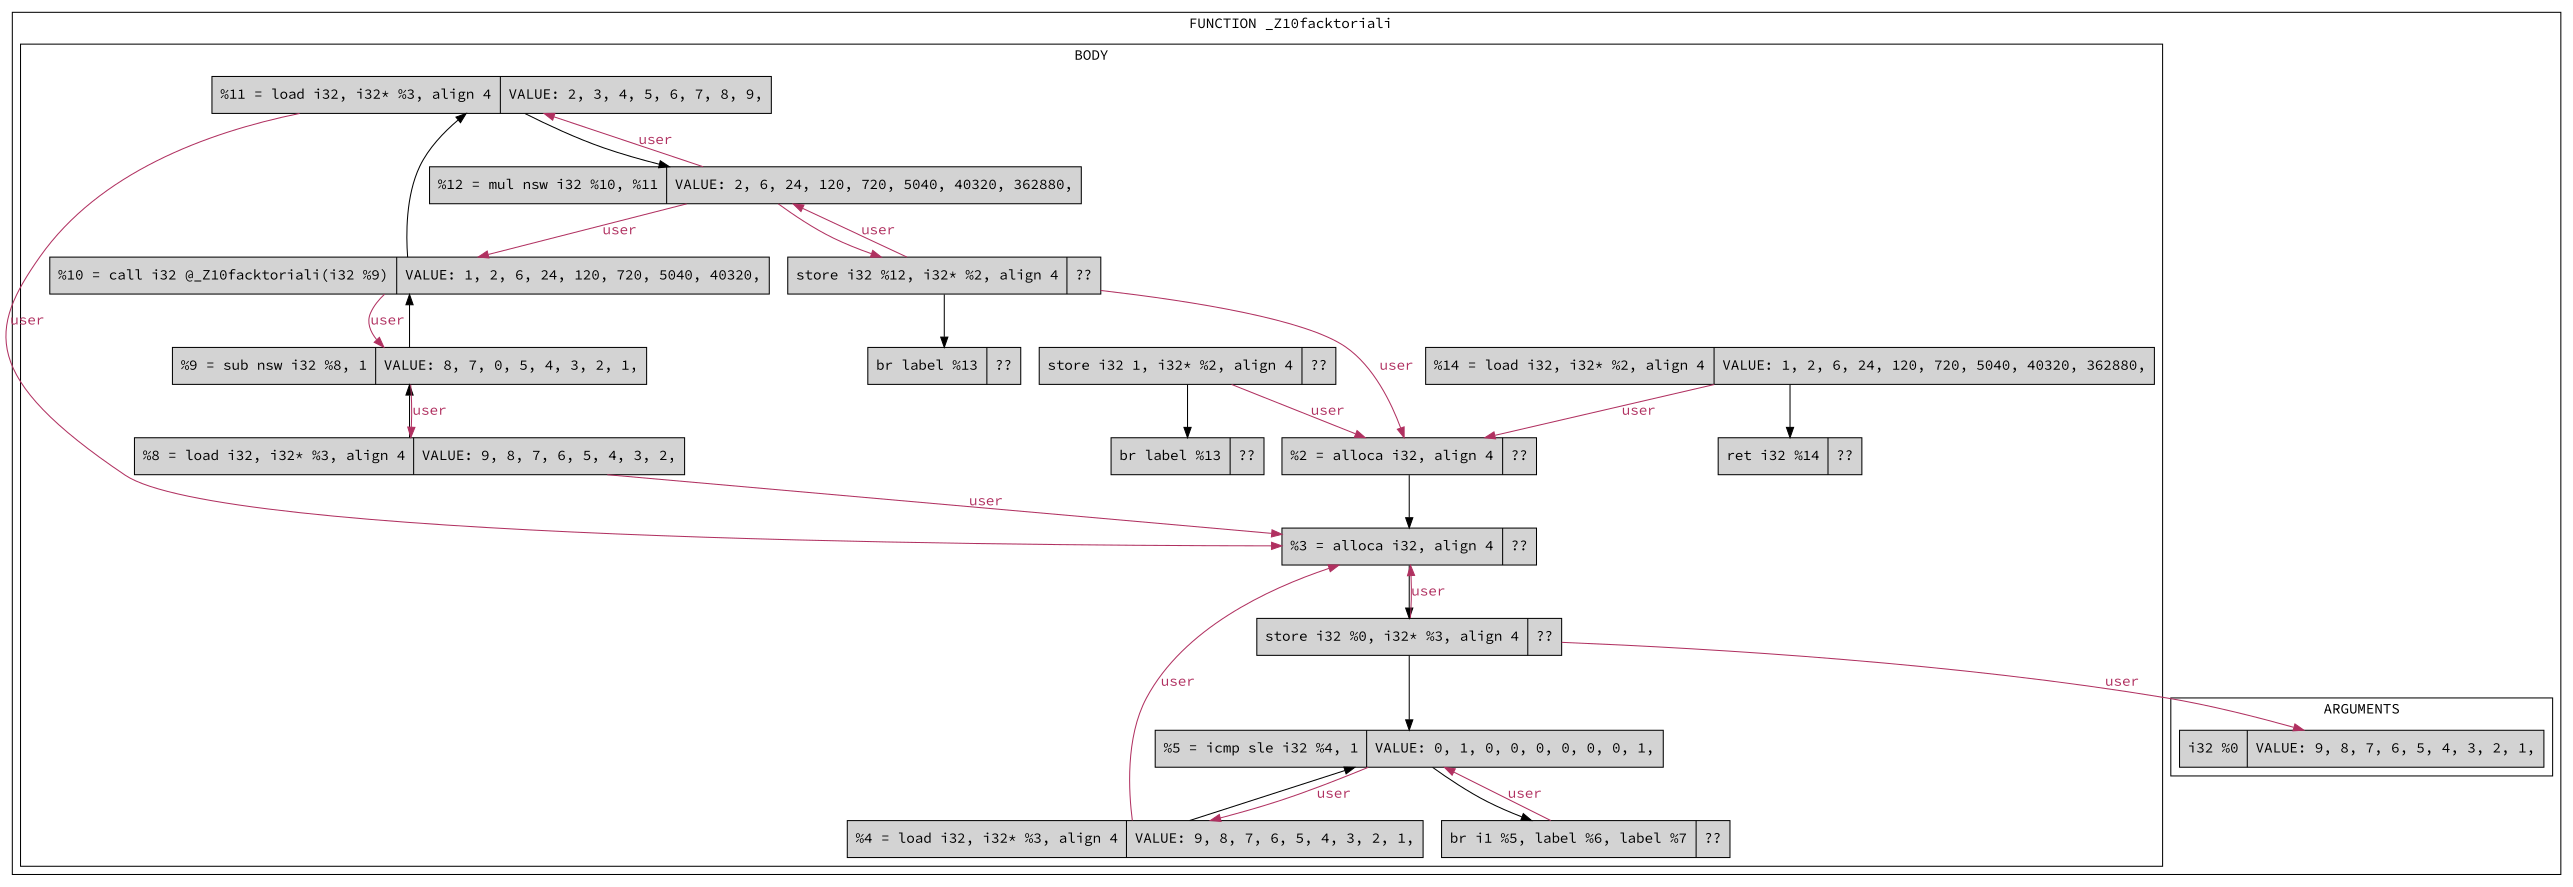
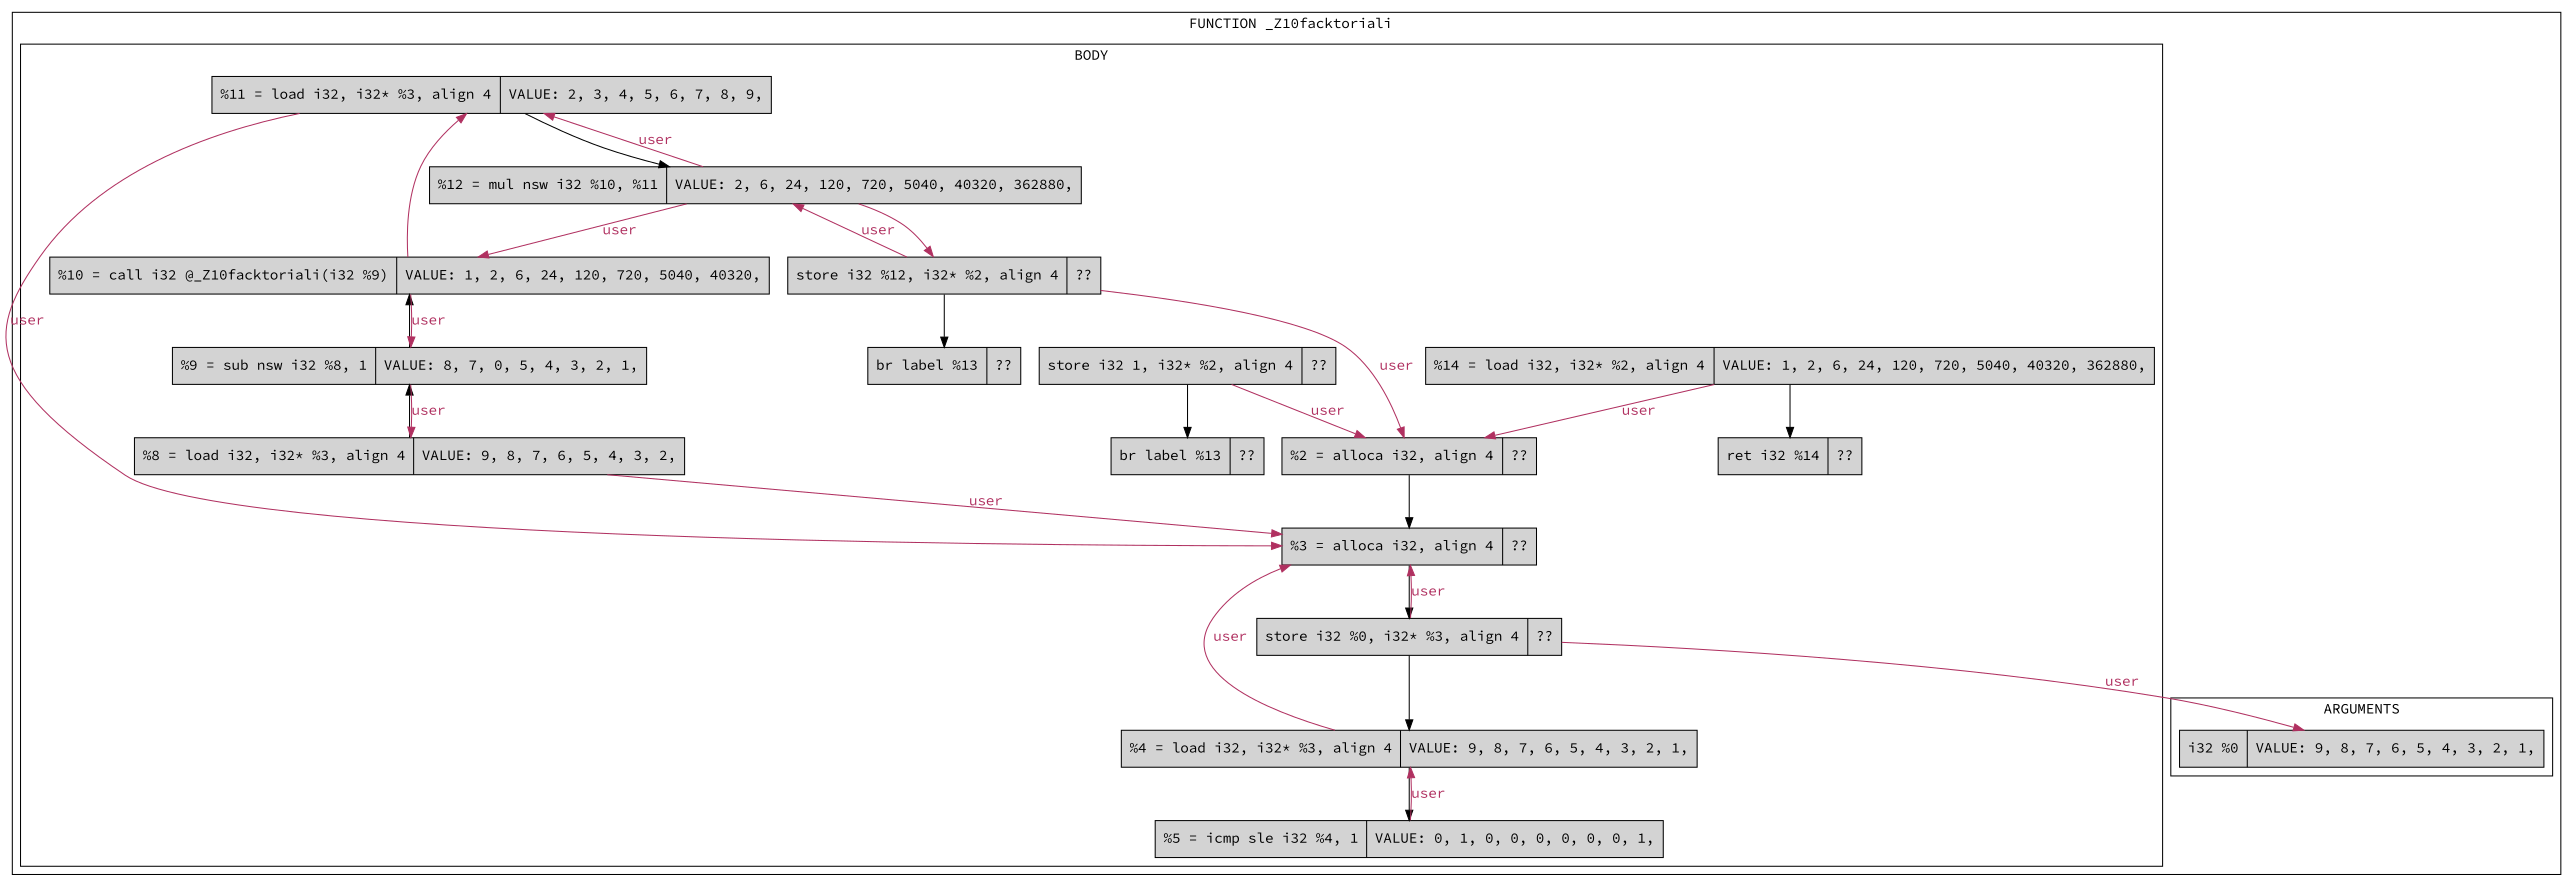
(414, 181) -> (415, 182)
(1409, 688) -> (1409, 688)
(1586, 839) -> none
